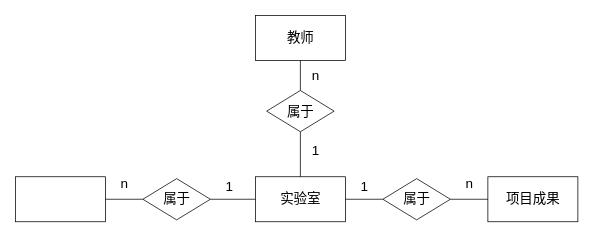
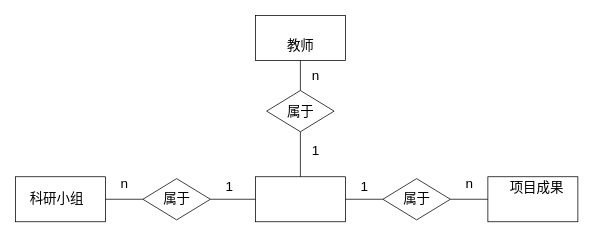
(300, 38) -> (300, 45)
none -> (57, 199)
(300, 199) -> none
(533, 199) -> (537, 188)
